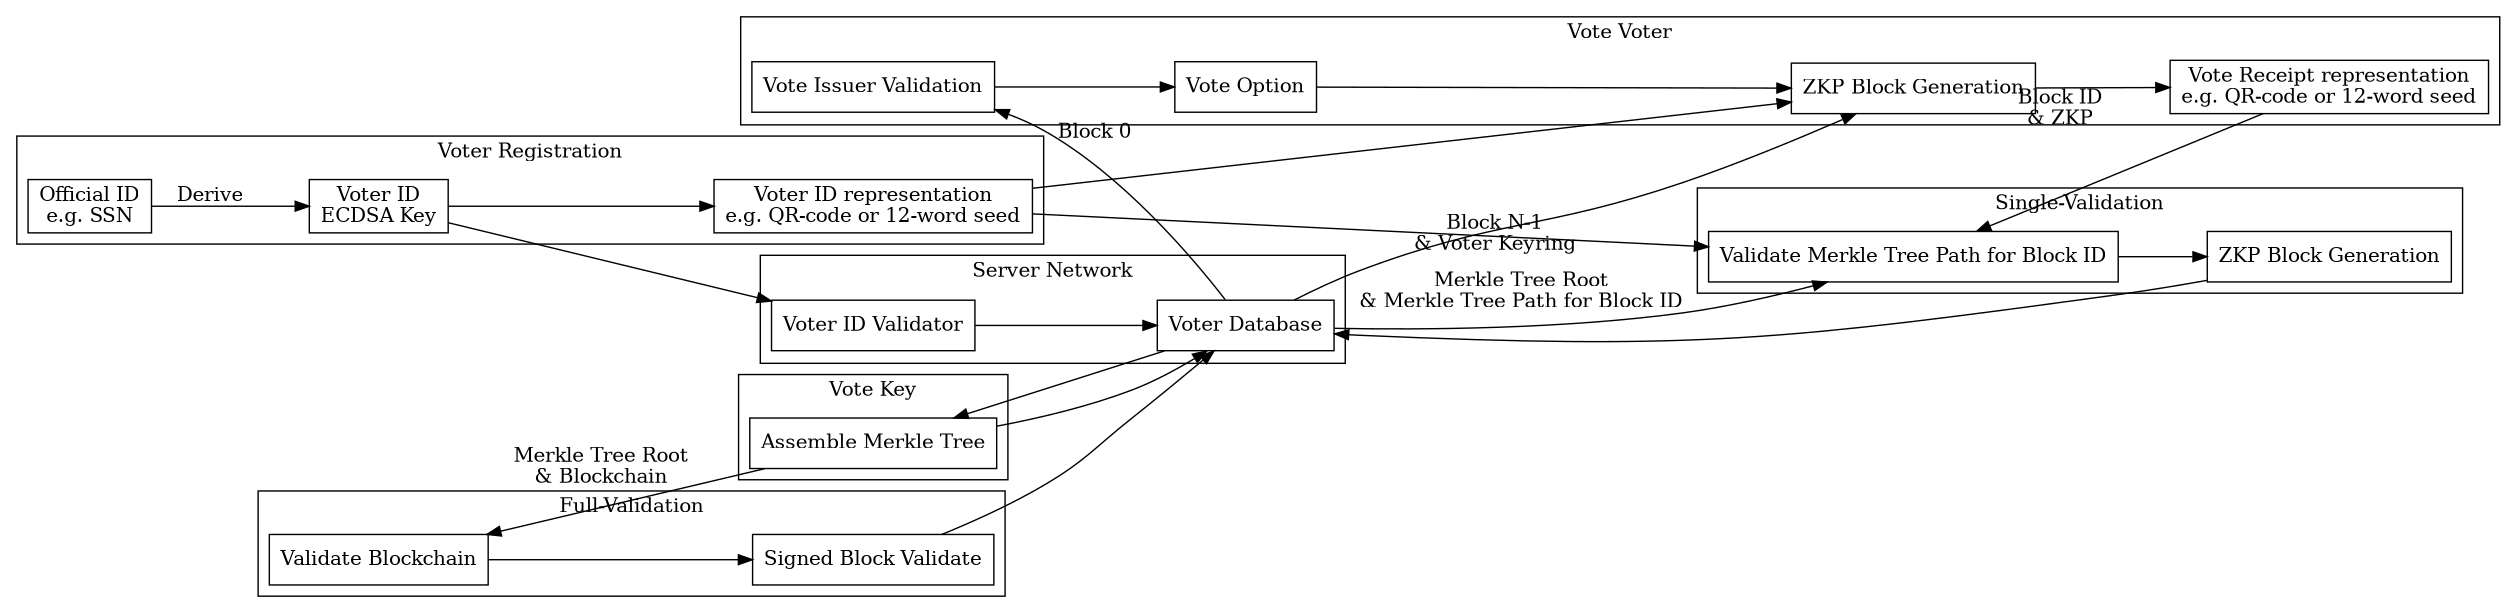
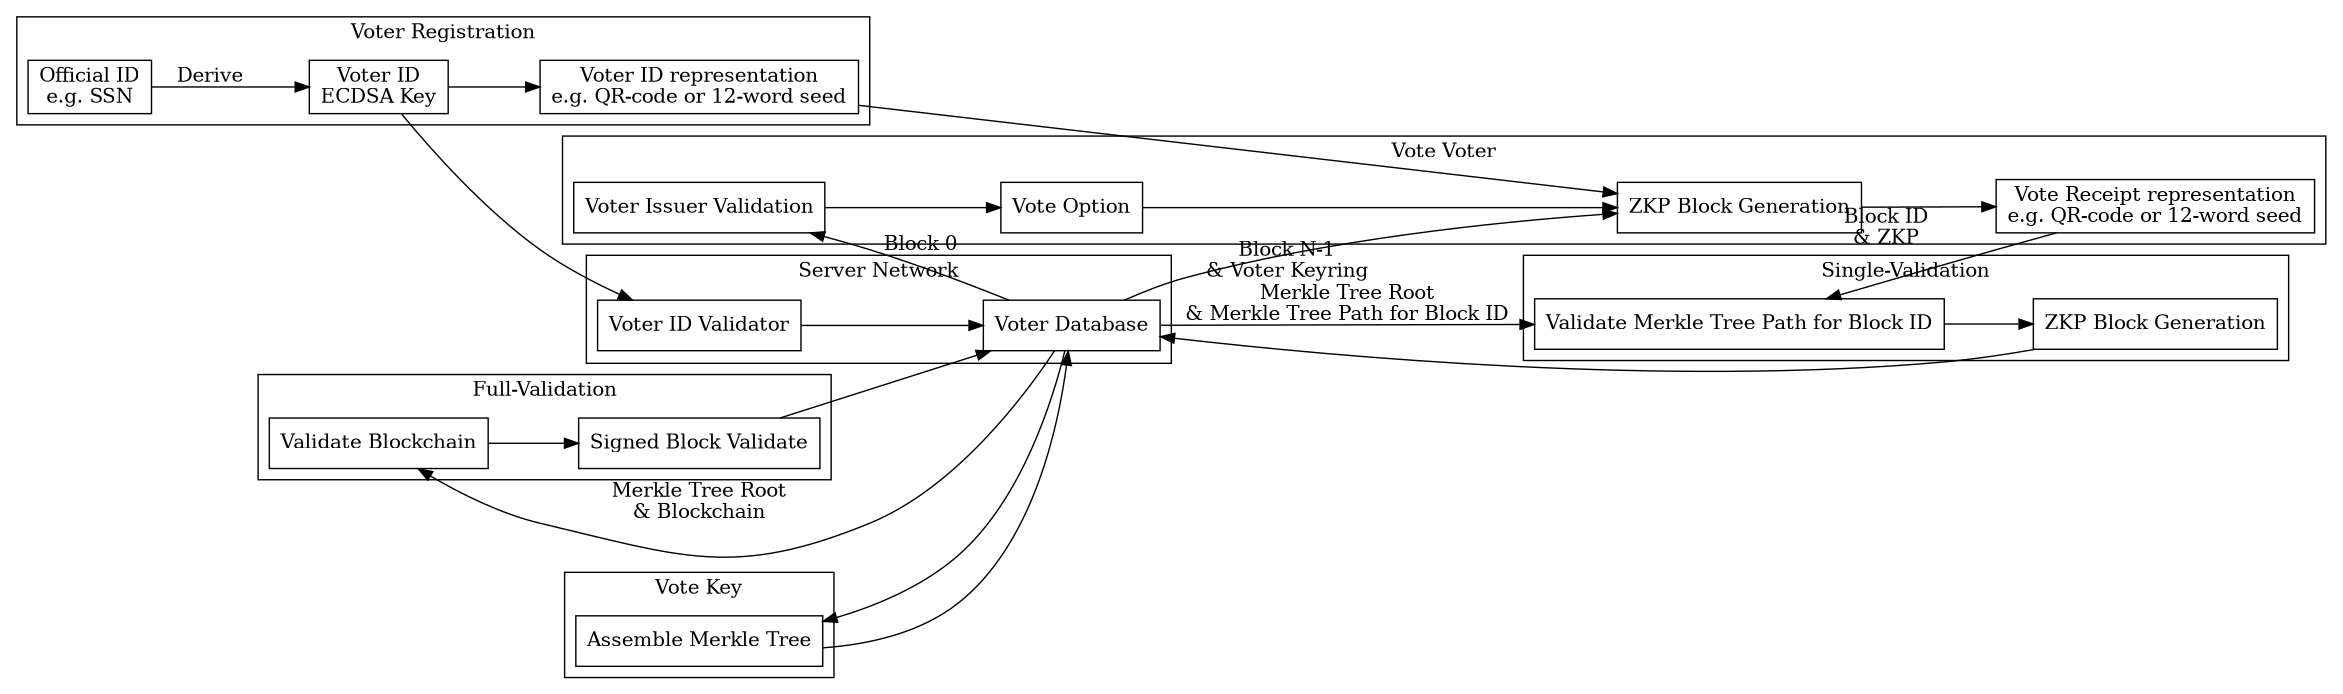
(873, 87) -> (699, 208)
(1364, 230) -> none
(633, 500) -> (774, 552)
